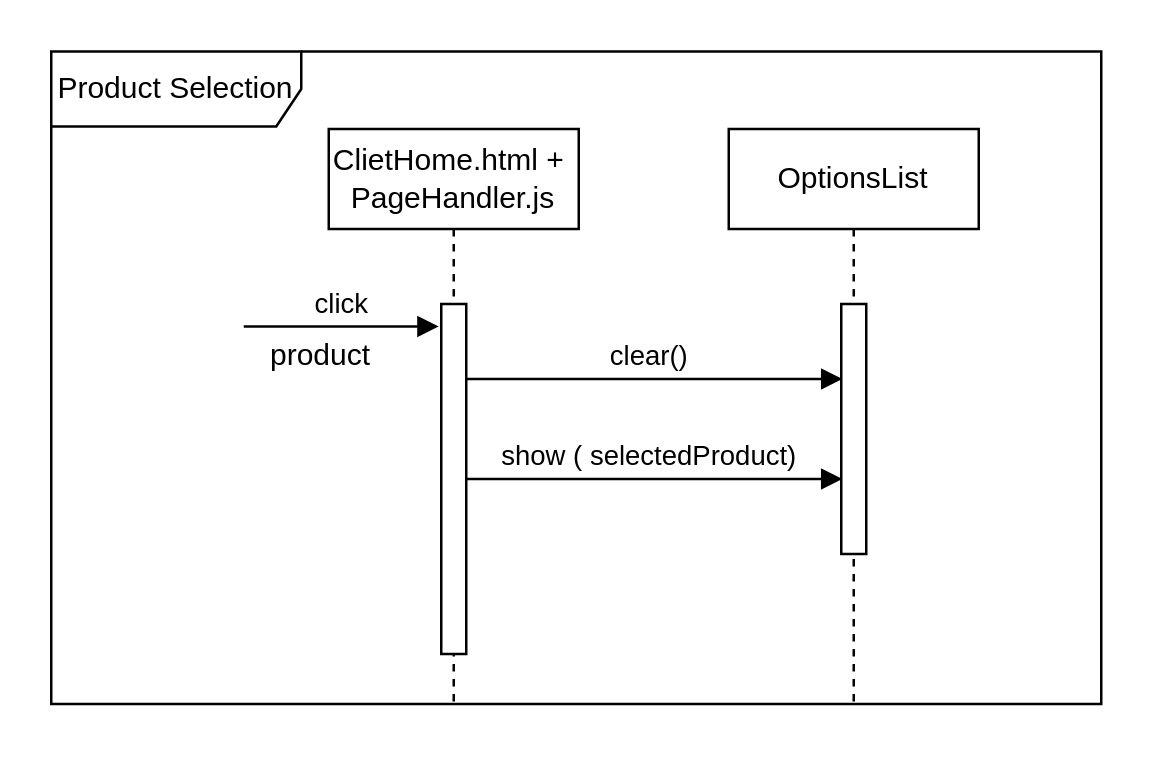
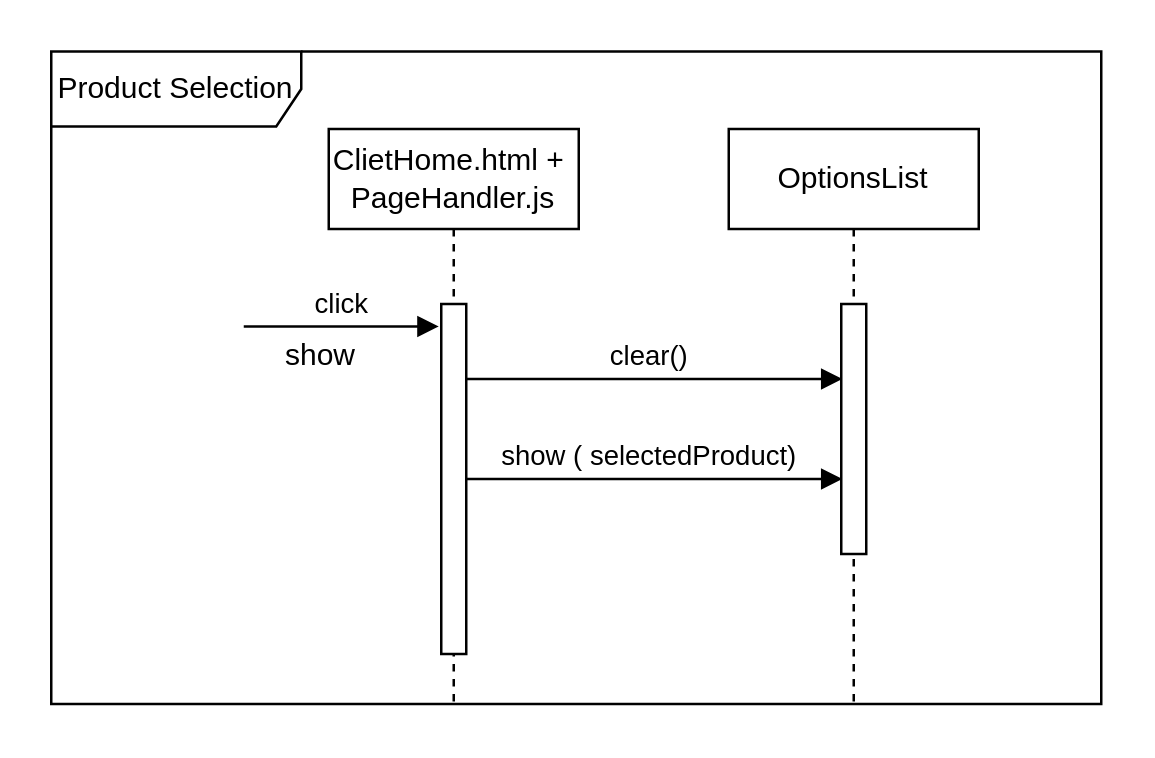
(321, 356) -> (321, 356)
